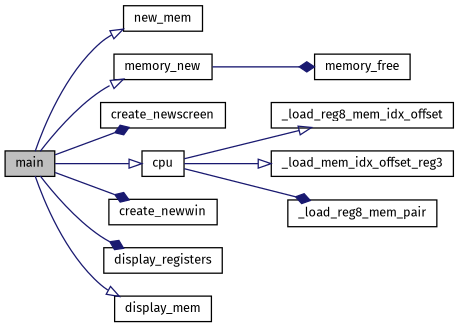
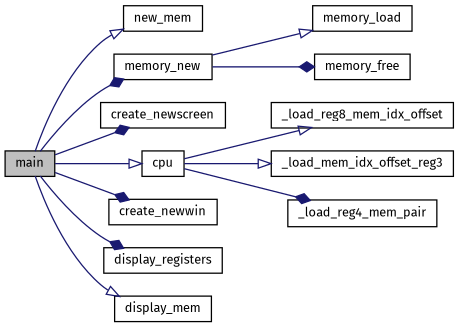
none -> (362, 18)
(72, 115) -> (72, 115)
(362, 213) -> (362, 213)
